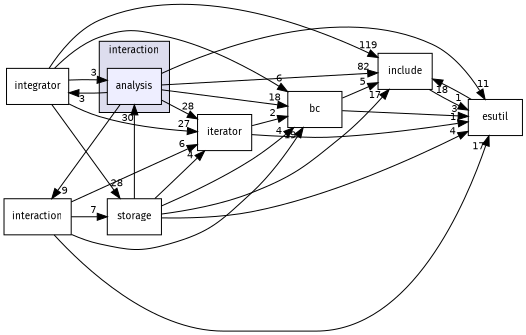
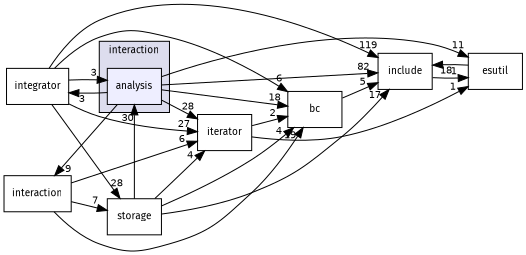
(400, 113) -> none
(315, 195) -> none
(303, 331) -> none
